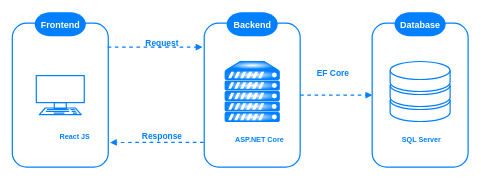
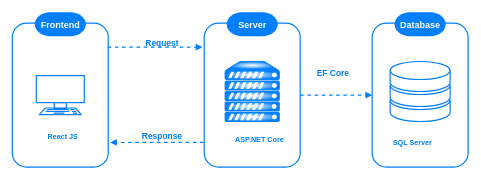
(253, 24) -> (253, 24)
(75, 137) -> (63, 137)
(422, 140) -> (413, 143)
